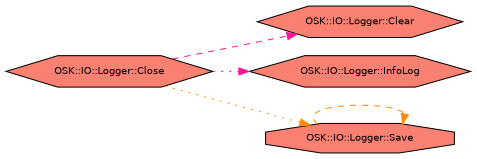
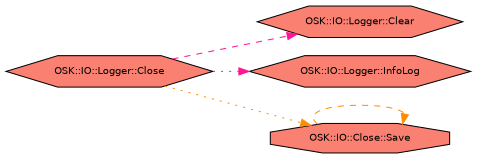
(360, 138) -> (360, 138)
